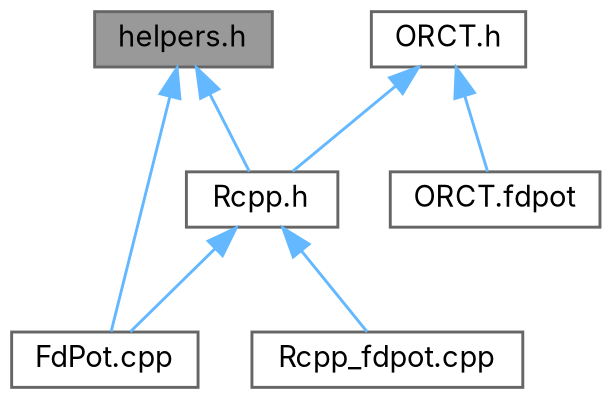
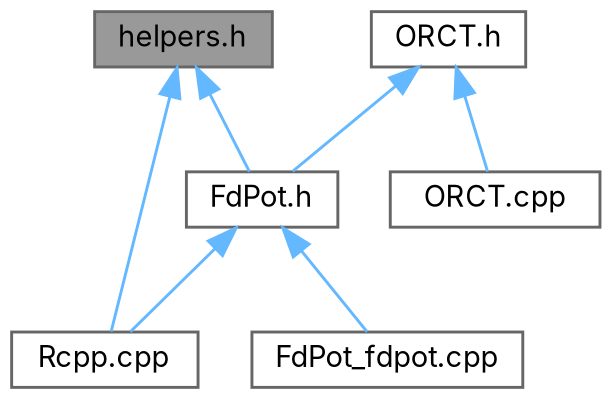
(262, 200) -> (262, 200)
(495, 200) -> (495, 200)
(105, 360) -> (105, 360)
(387, 360) -> (387, 360)
